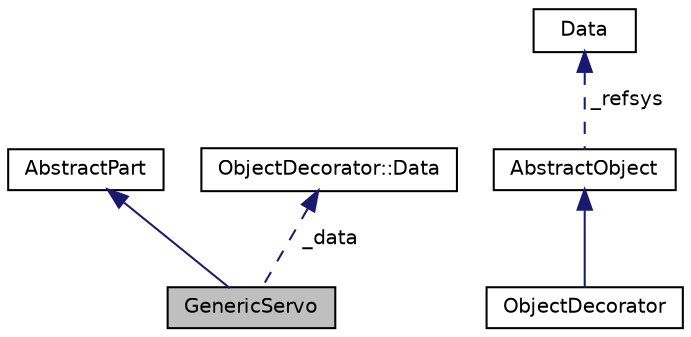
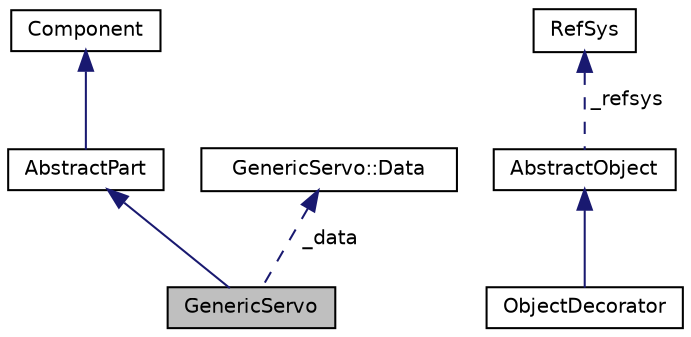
none -> (86, 31)
(585, 31) -> (585, 31)
(329, 170) -> (329, 170)
